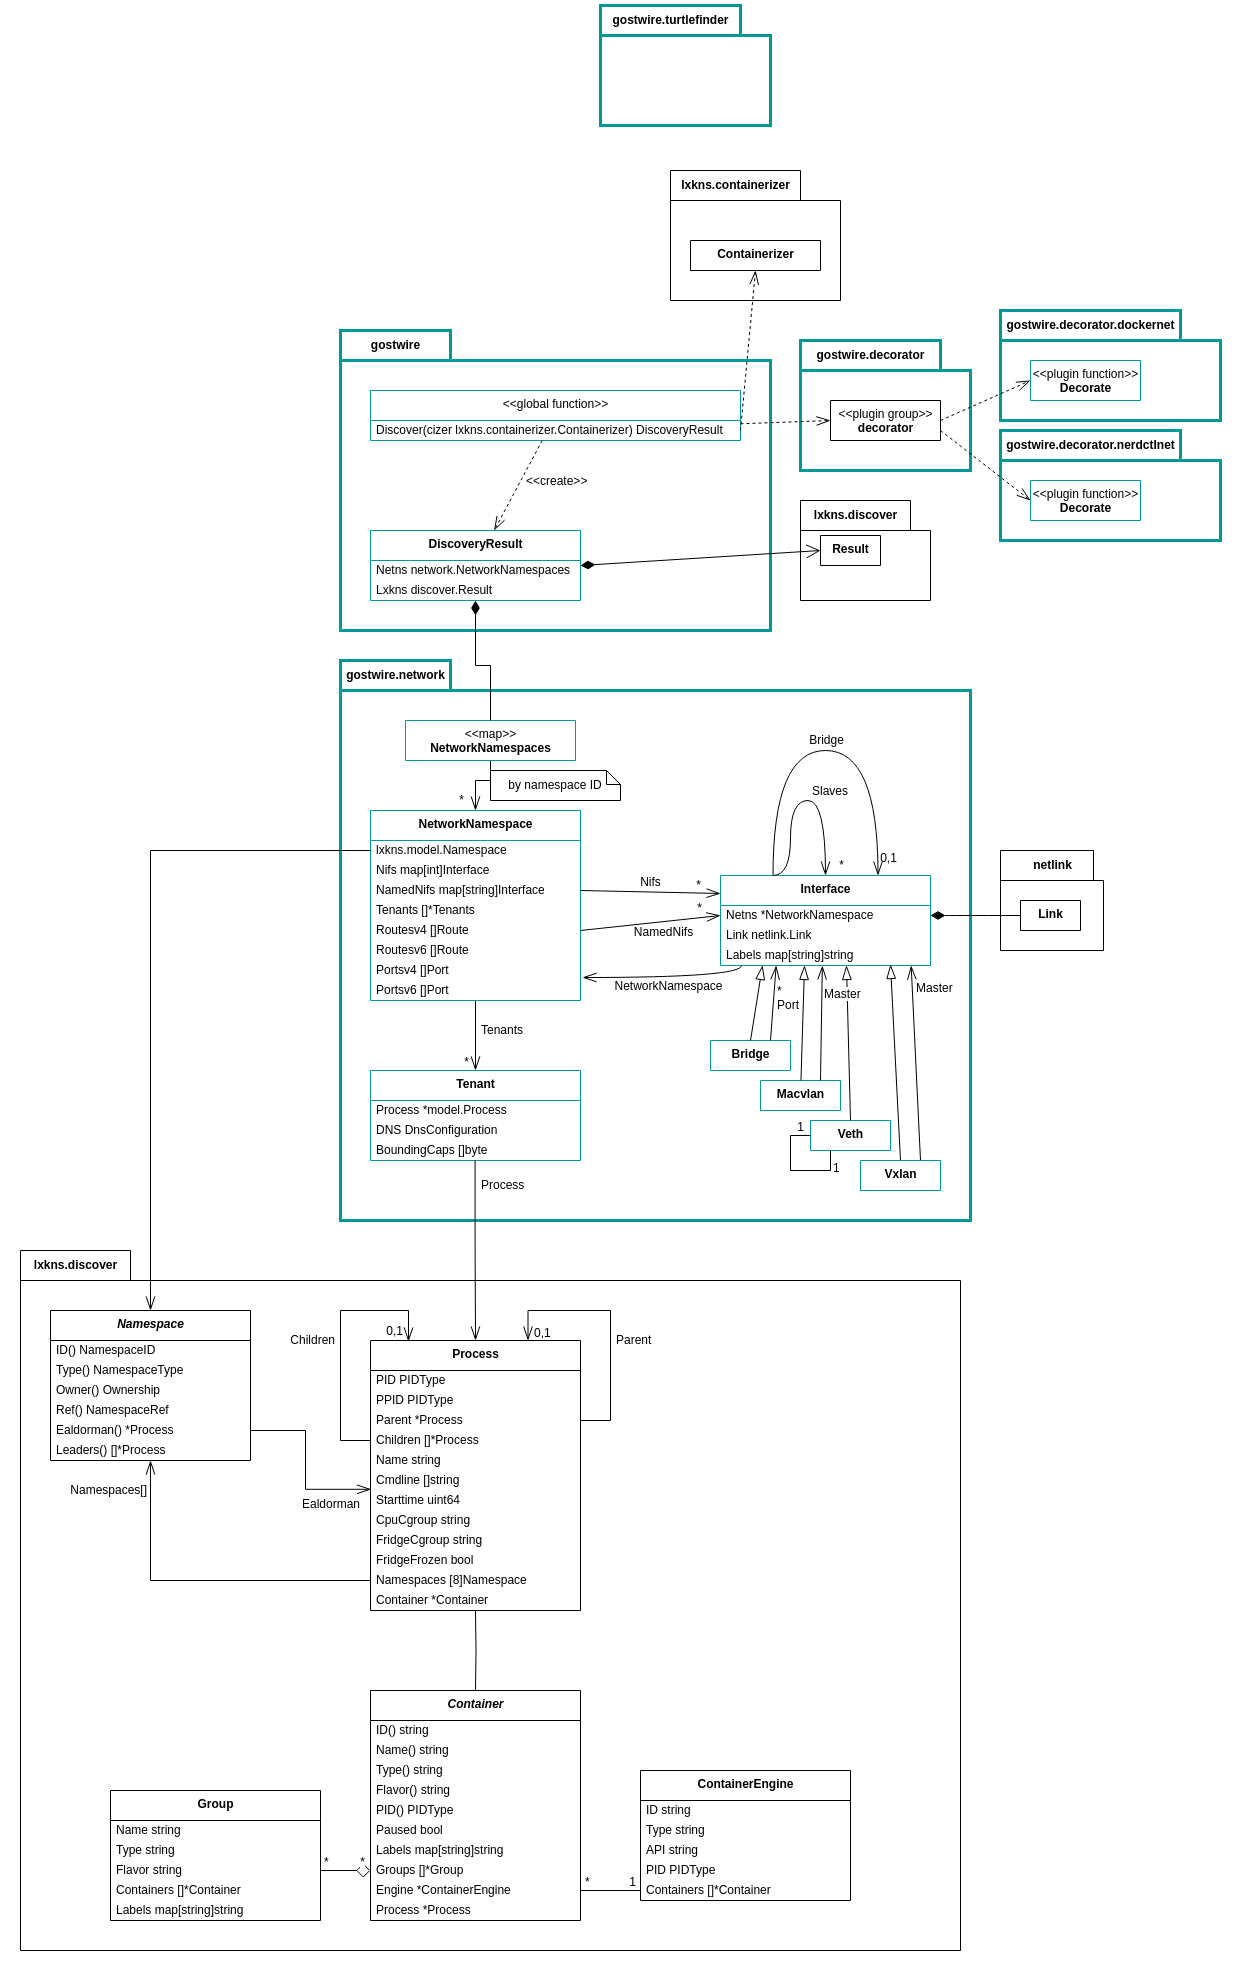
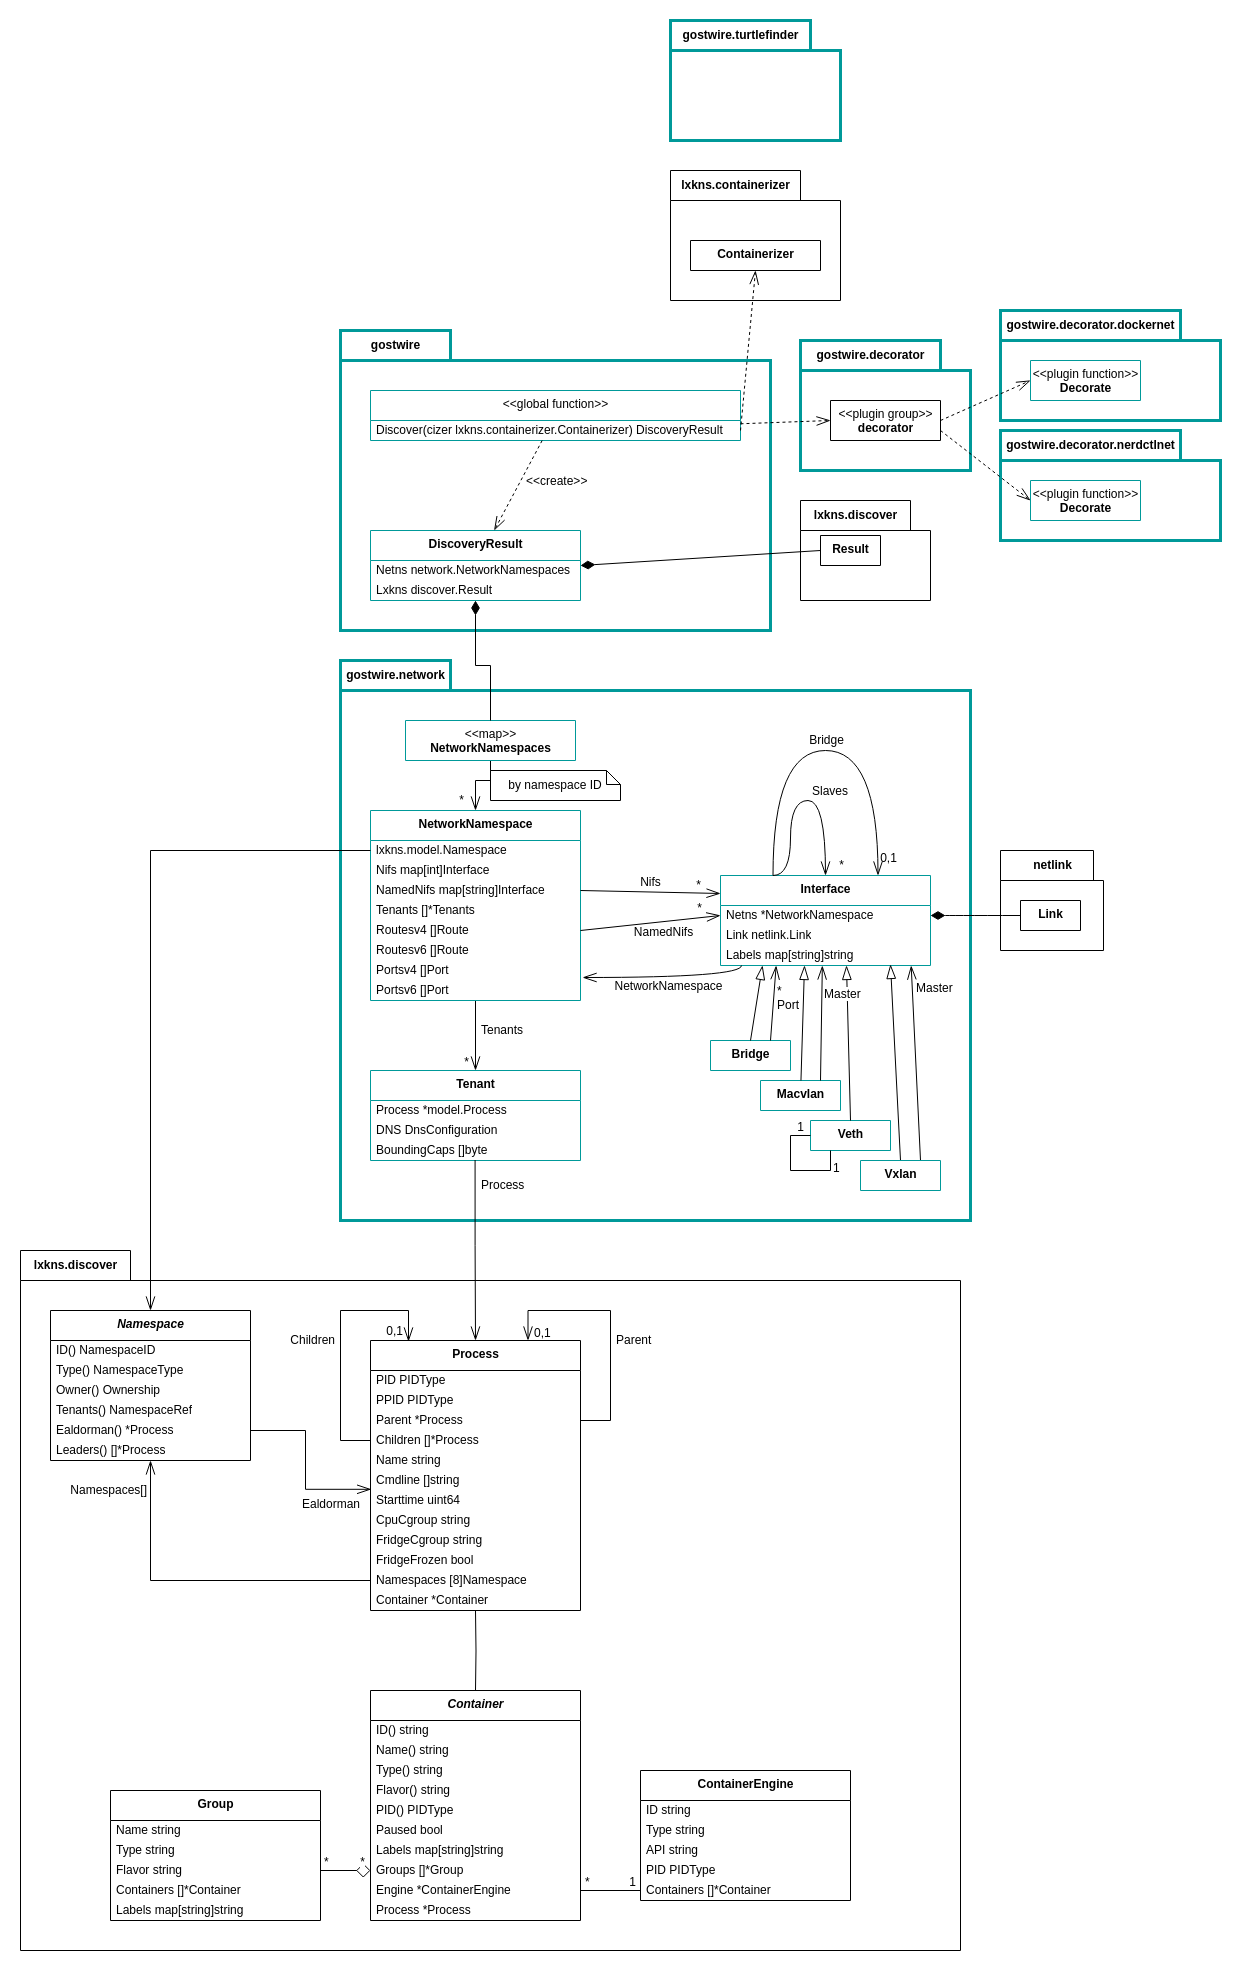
(686, 66) -> (756, 81)
(814, 551) -> (815, 551)
(115, 1411) -> (129, 1411)
